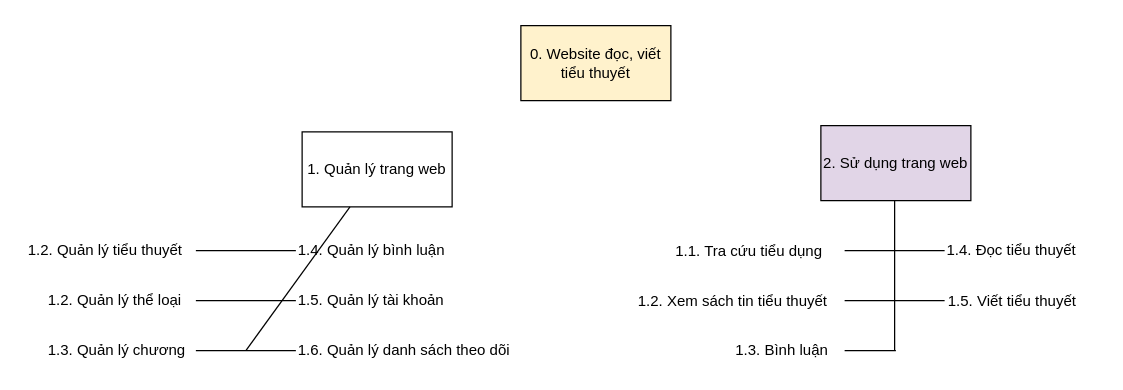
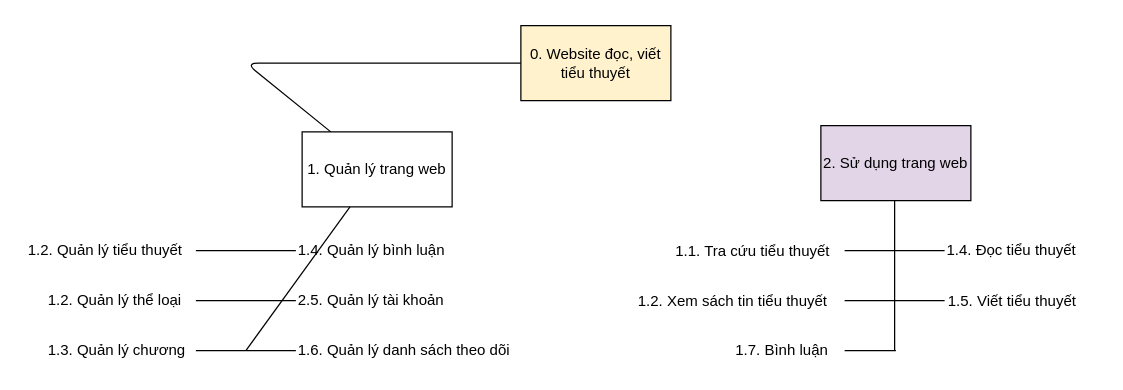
none -> (335, 63)
(754, 252) -> (763, 252)
(375, 301) -> (375, 301)
(785, 351) -> (785, 351)
